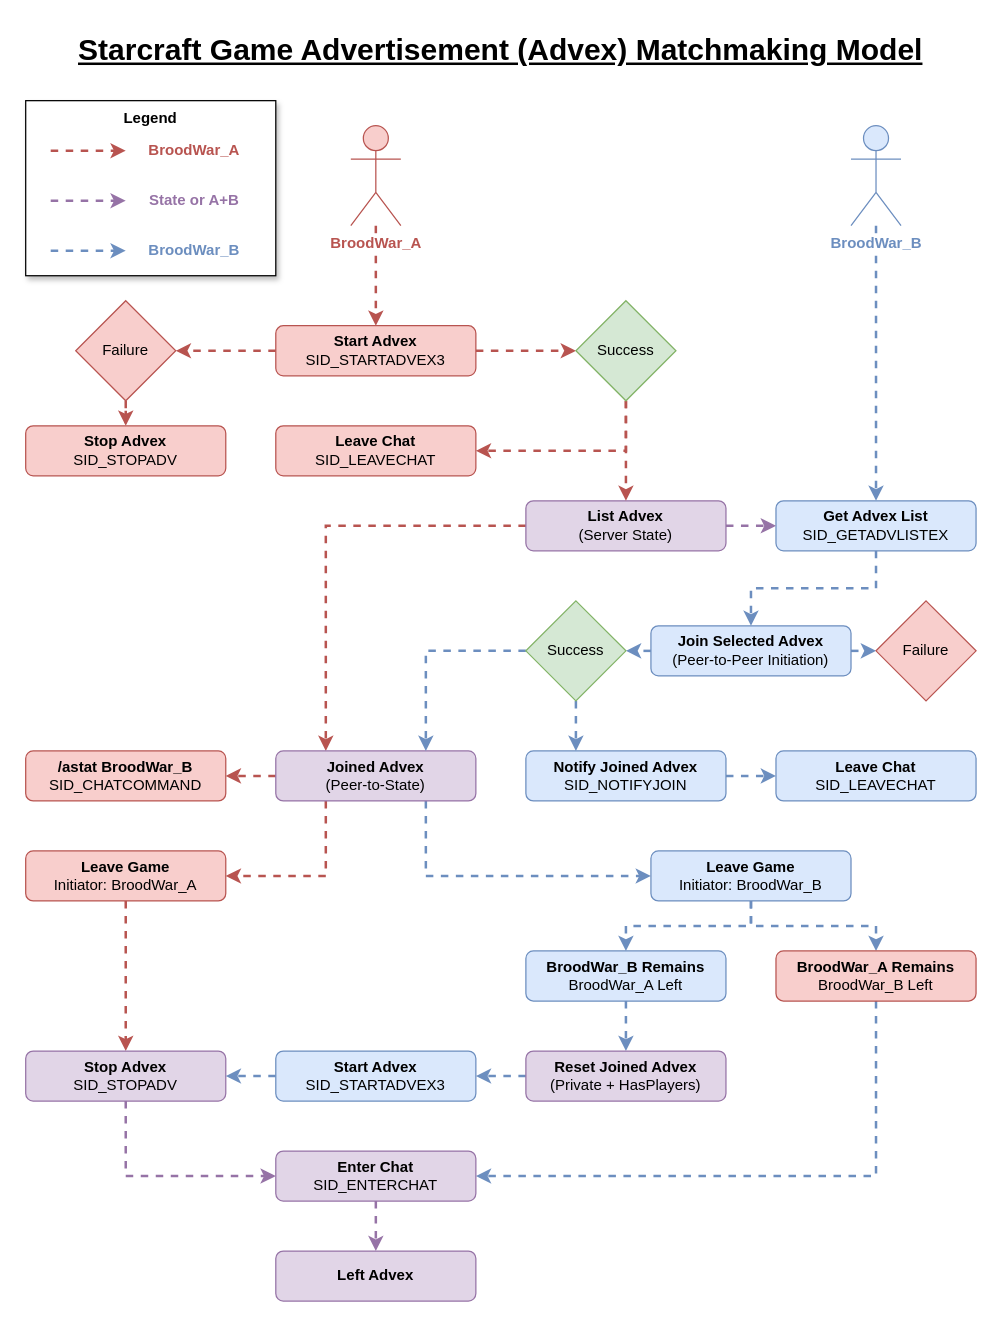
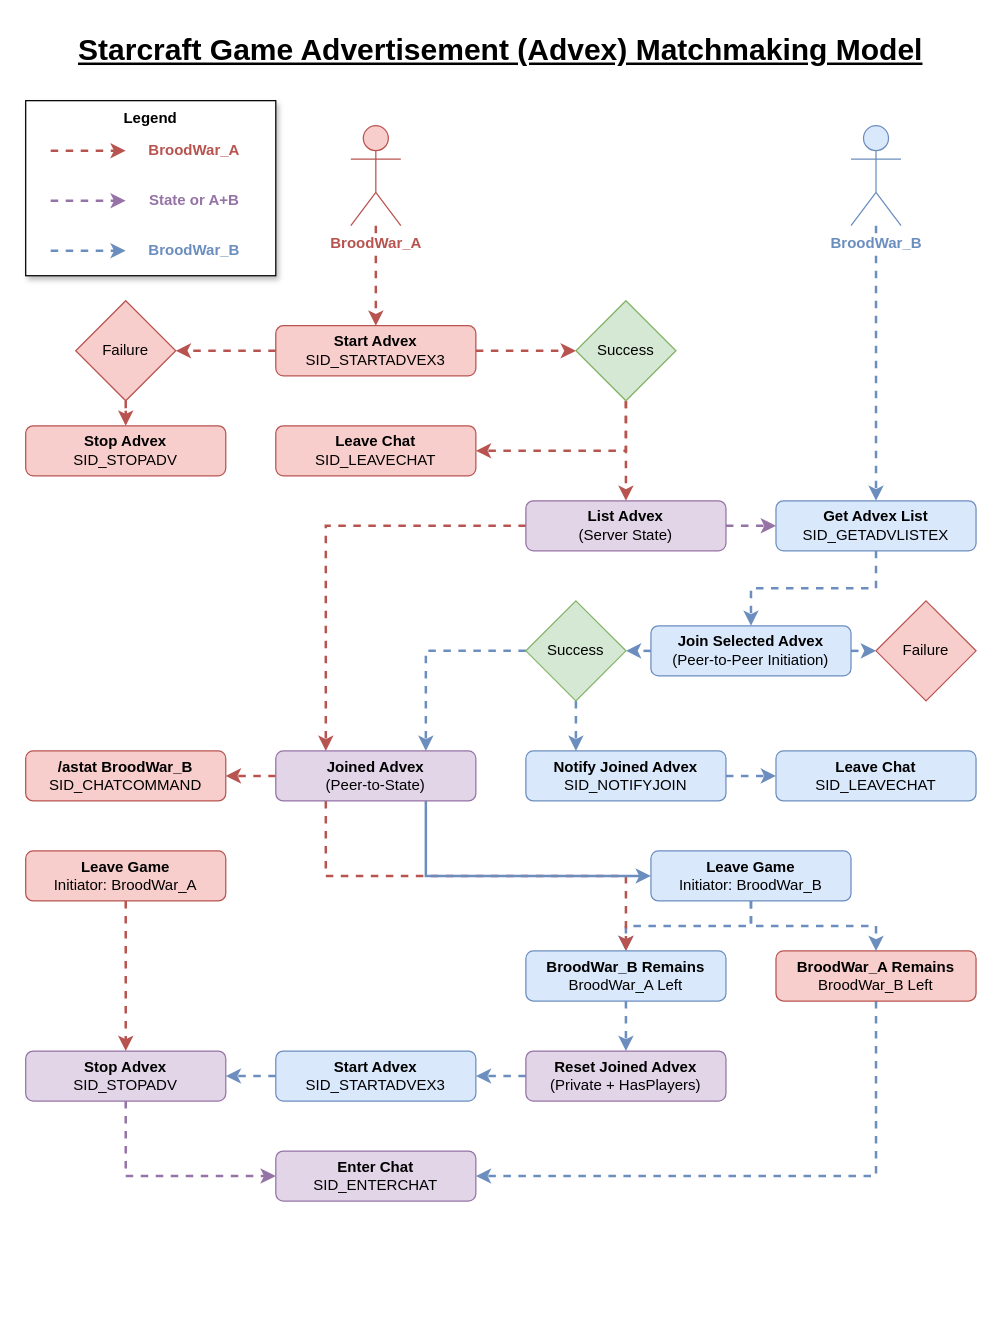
(426, 840) -> (426, 840)
(282, 876) -> (373, 876)
(376, 1220) -> none
(376, 1276) -> none
